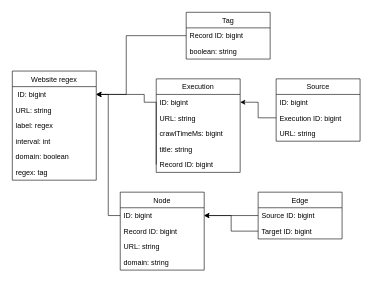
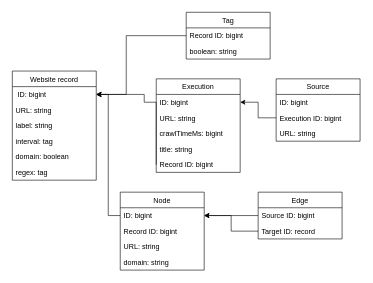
(54, 79) -> (54, 79)
(36, 126) -> (37, 126)
(37, 142) -> (38, 142)
(291, 232) -> (293, 232)
